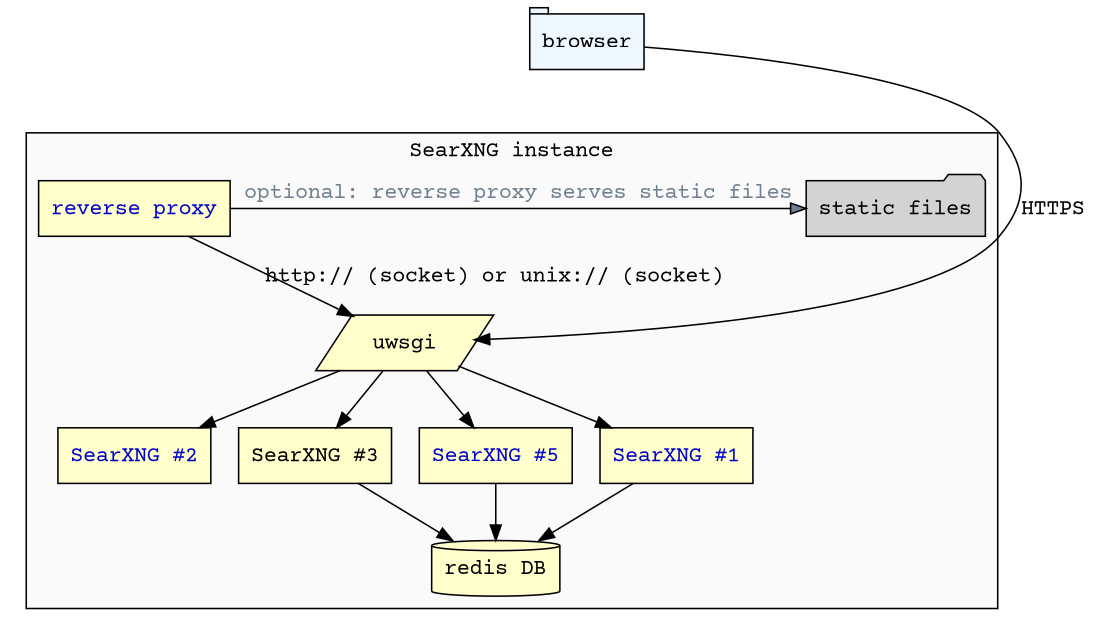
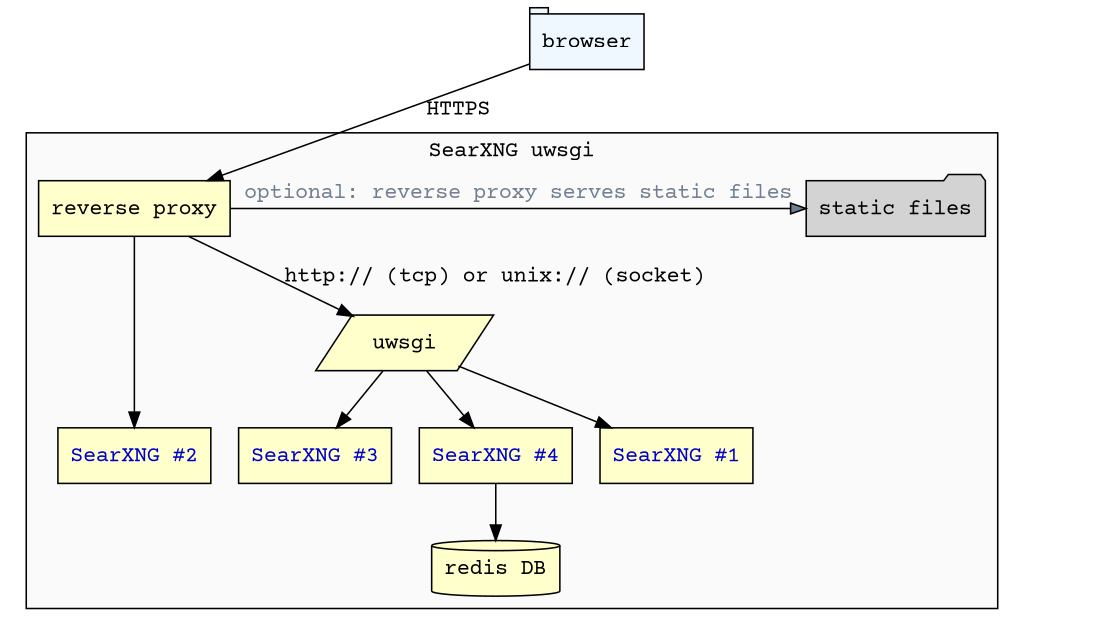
(512, 151) -> (512, 151)
(134, 208) -> (134, 208)
(982, 249) -> (376, 120)
(495, 276) -> (495, 276)
(277, 396) -> (134, 324)
(315, 456) -> (315, 456)
(496, 456) -> (496, 456)
(399, 508) -> none
(593, 508) -> none
